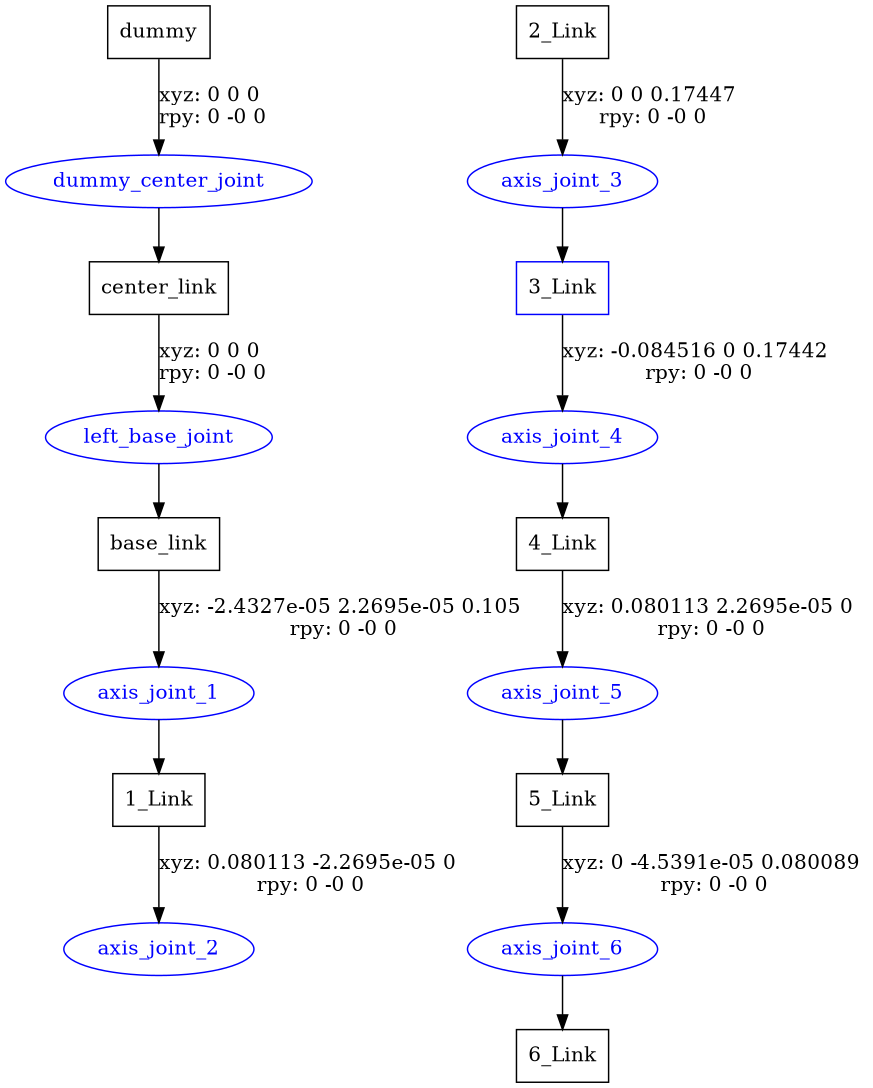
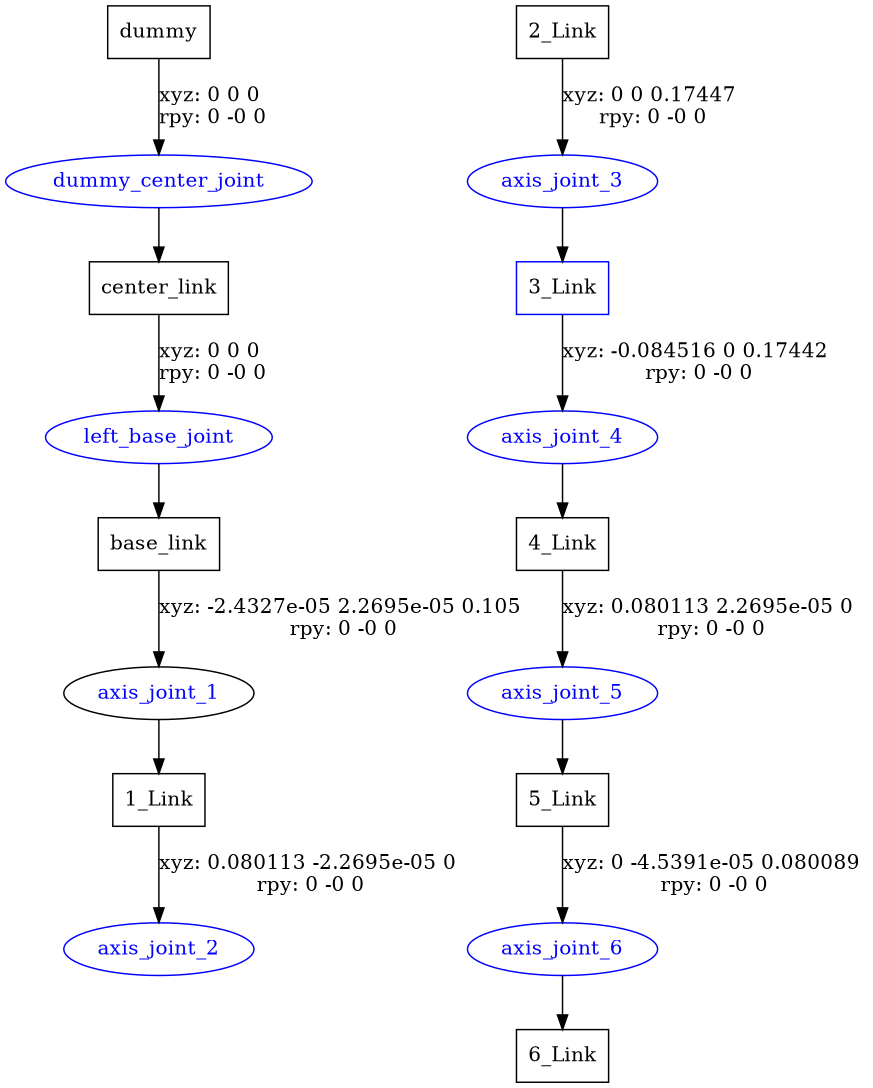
(159, 693) -> (159, 693)
